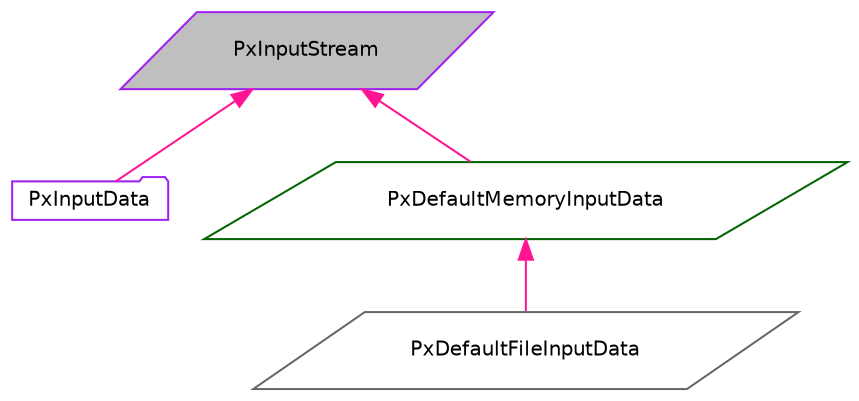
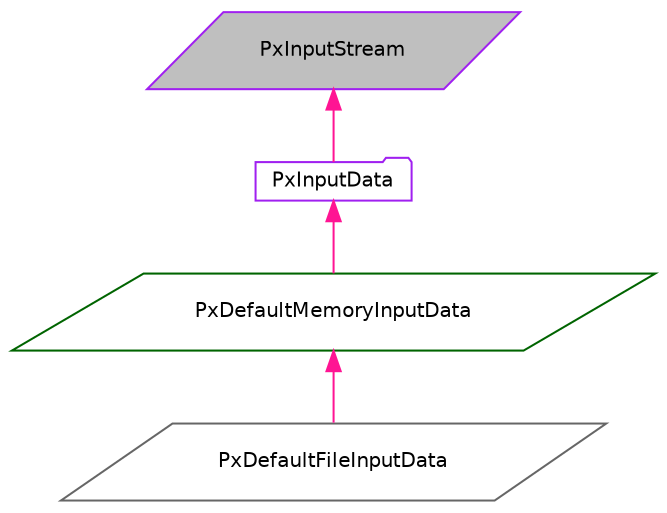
(425, 131) -> (334, 248)
